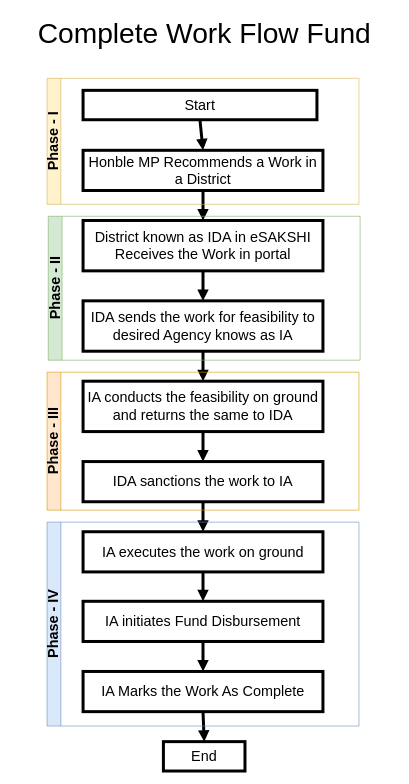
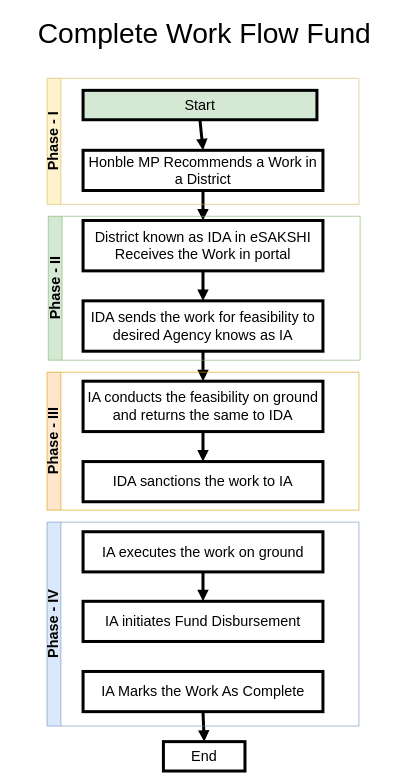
(200, 105) -> (200, 105)
(203, 512) -> none
(203, 652) -> none
